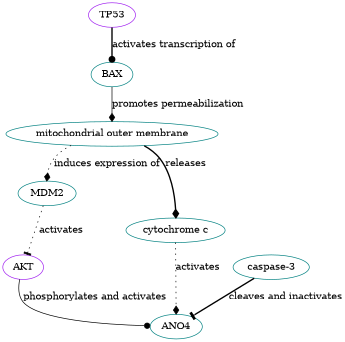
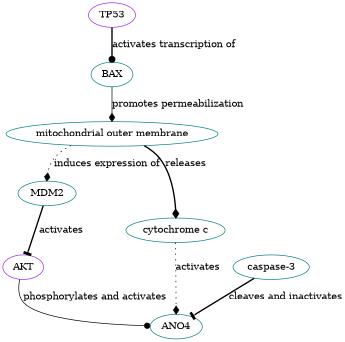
(36, 229) -> (36, 229)
